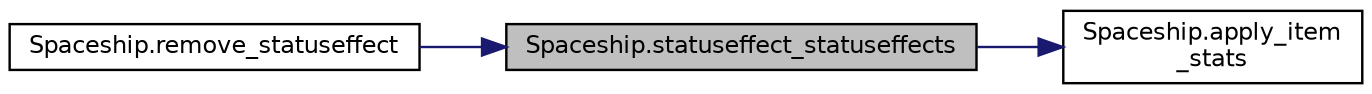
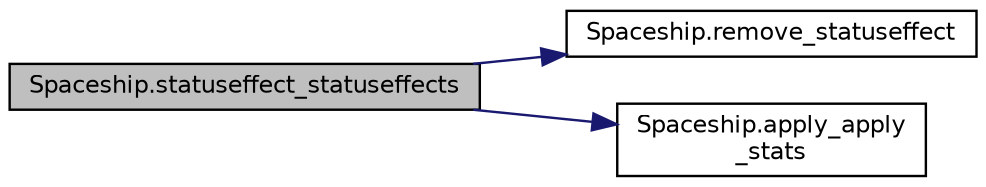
(451, 47) -> (507, 60)
(1213, 47) -> (772, 140)
